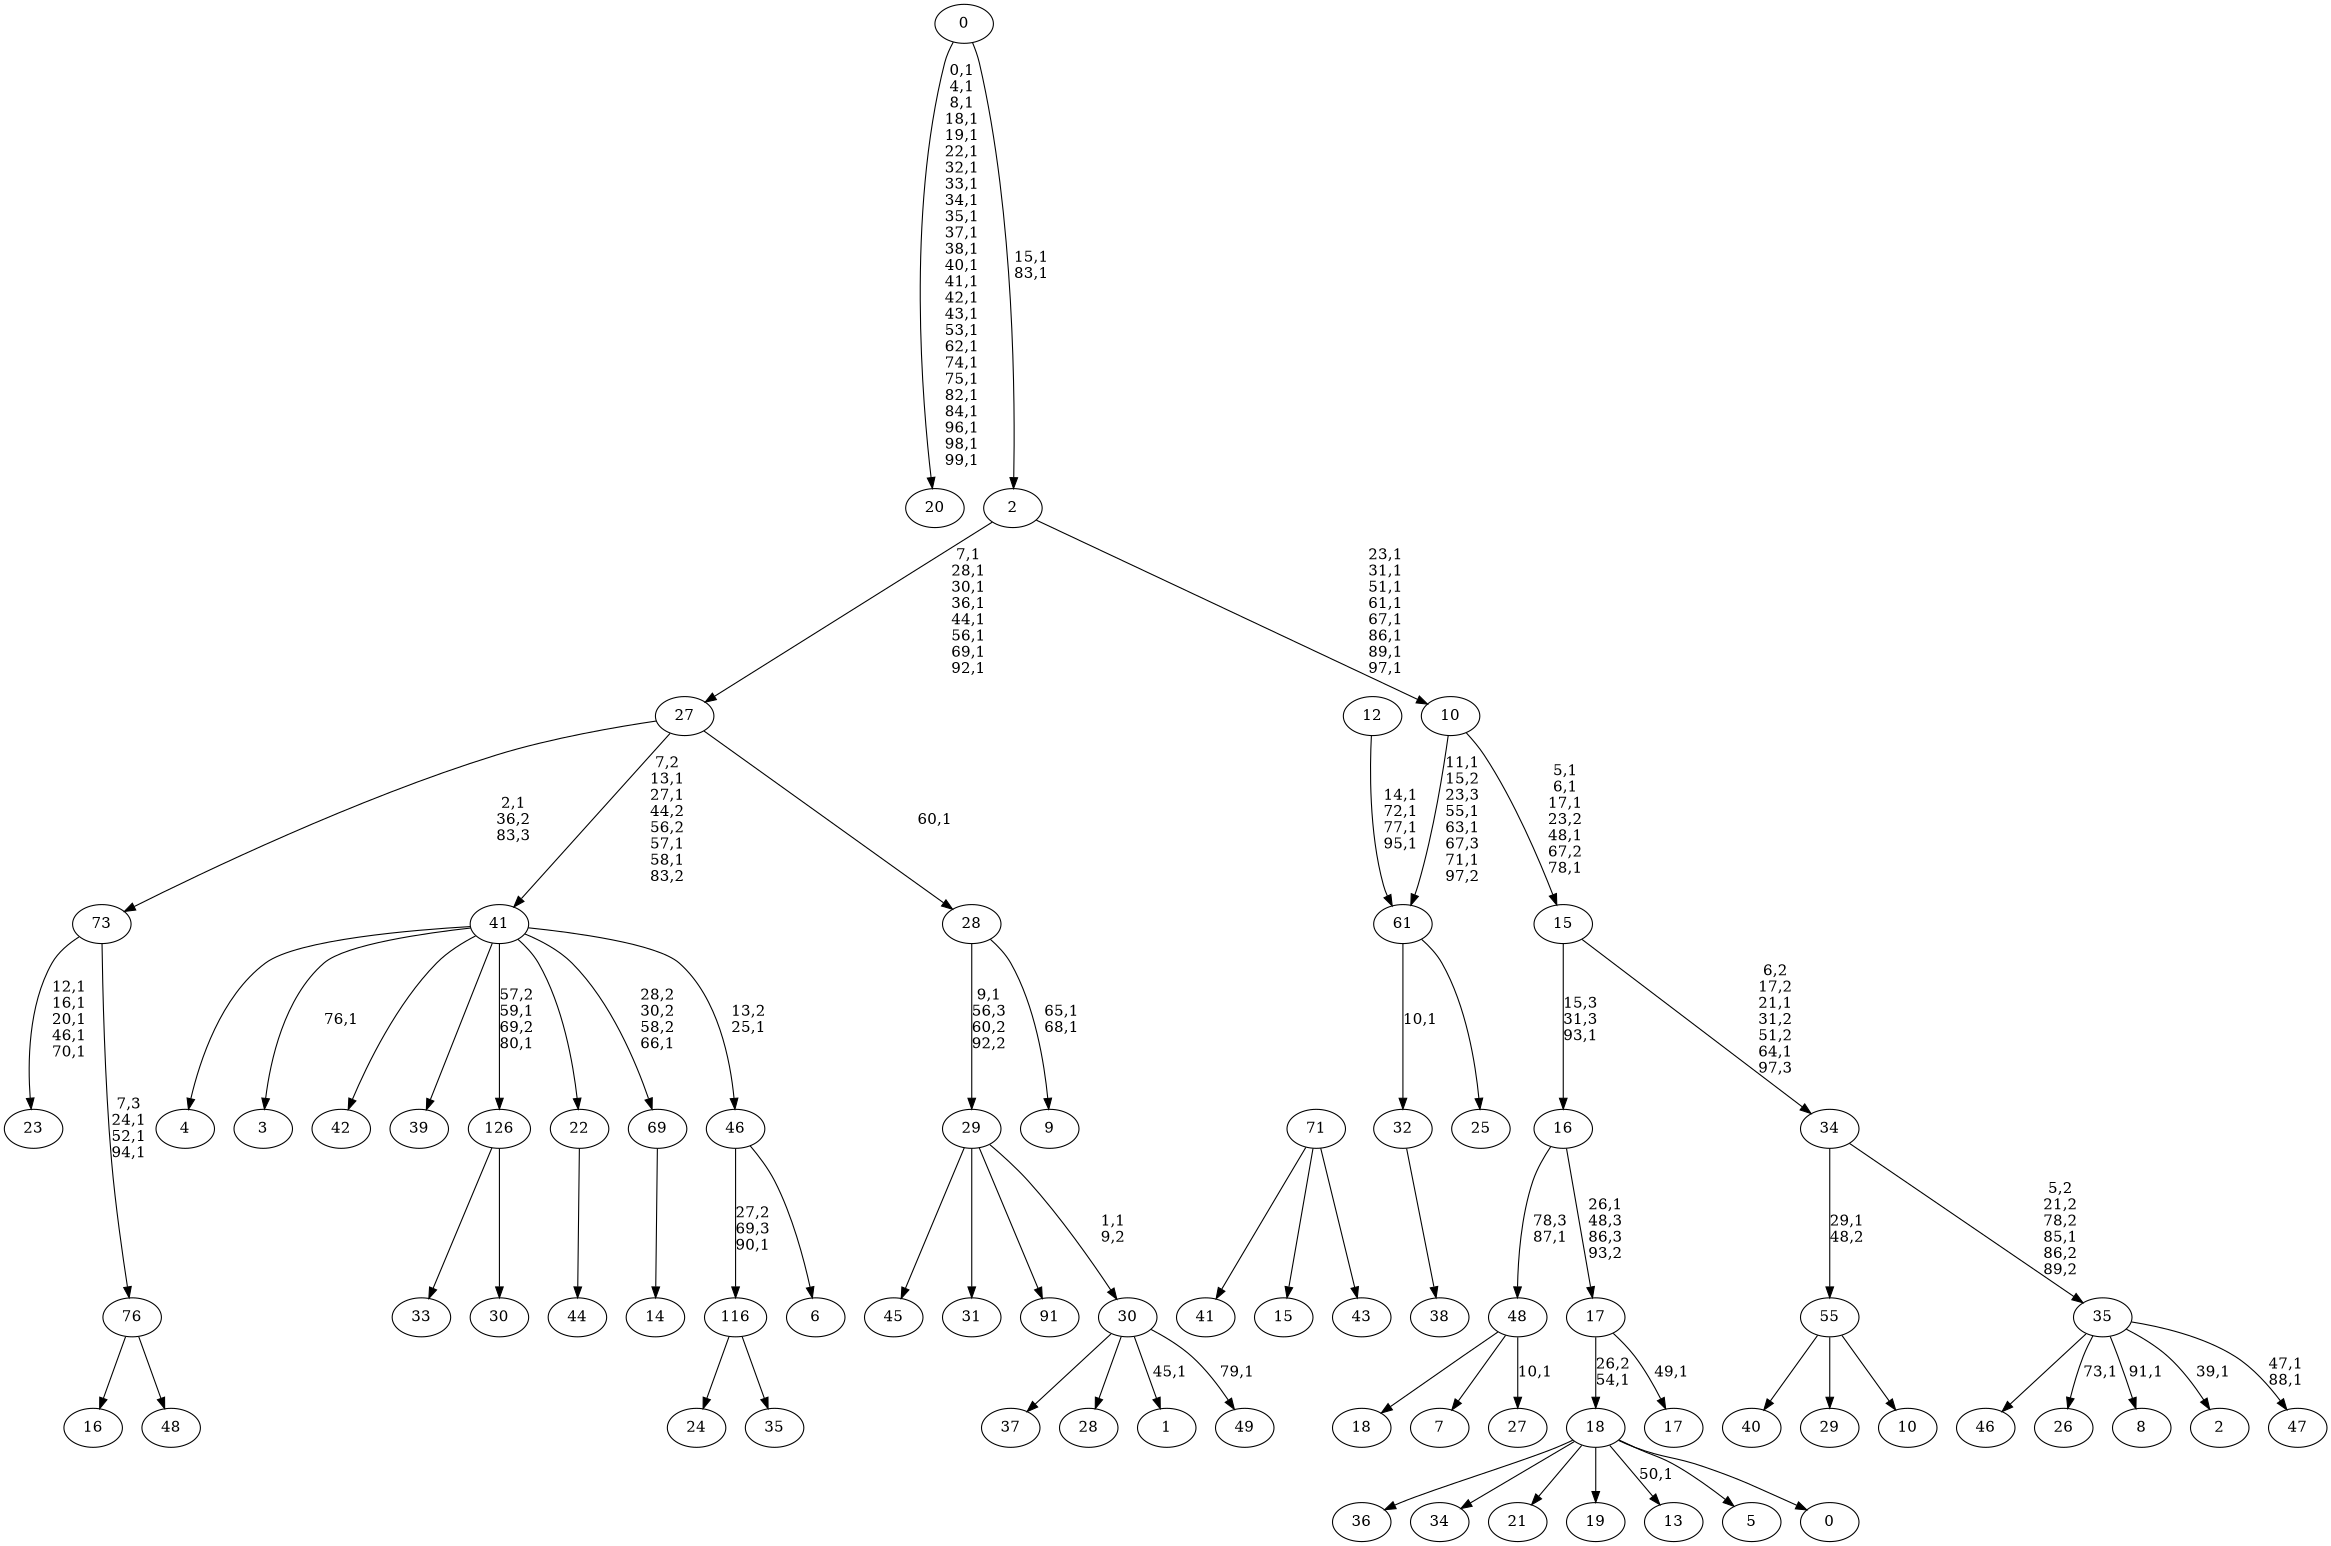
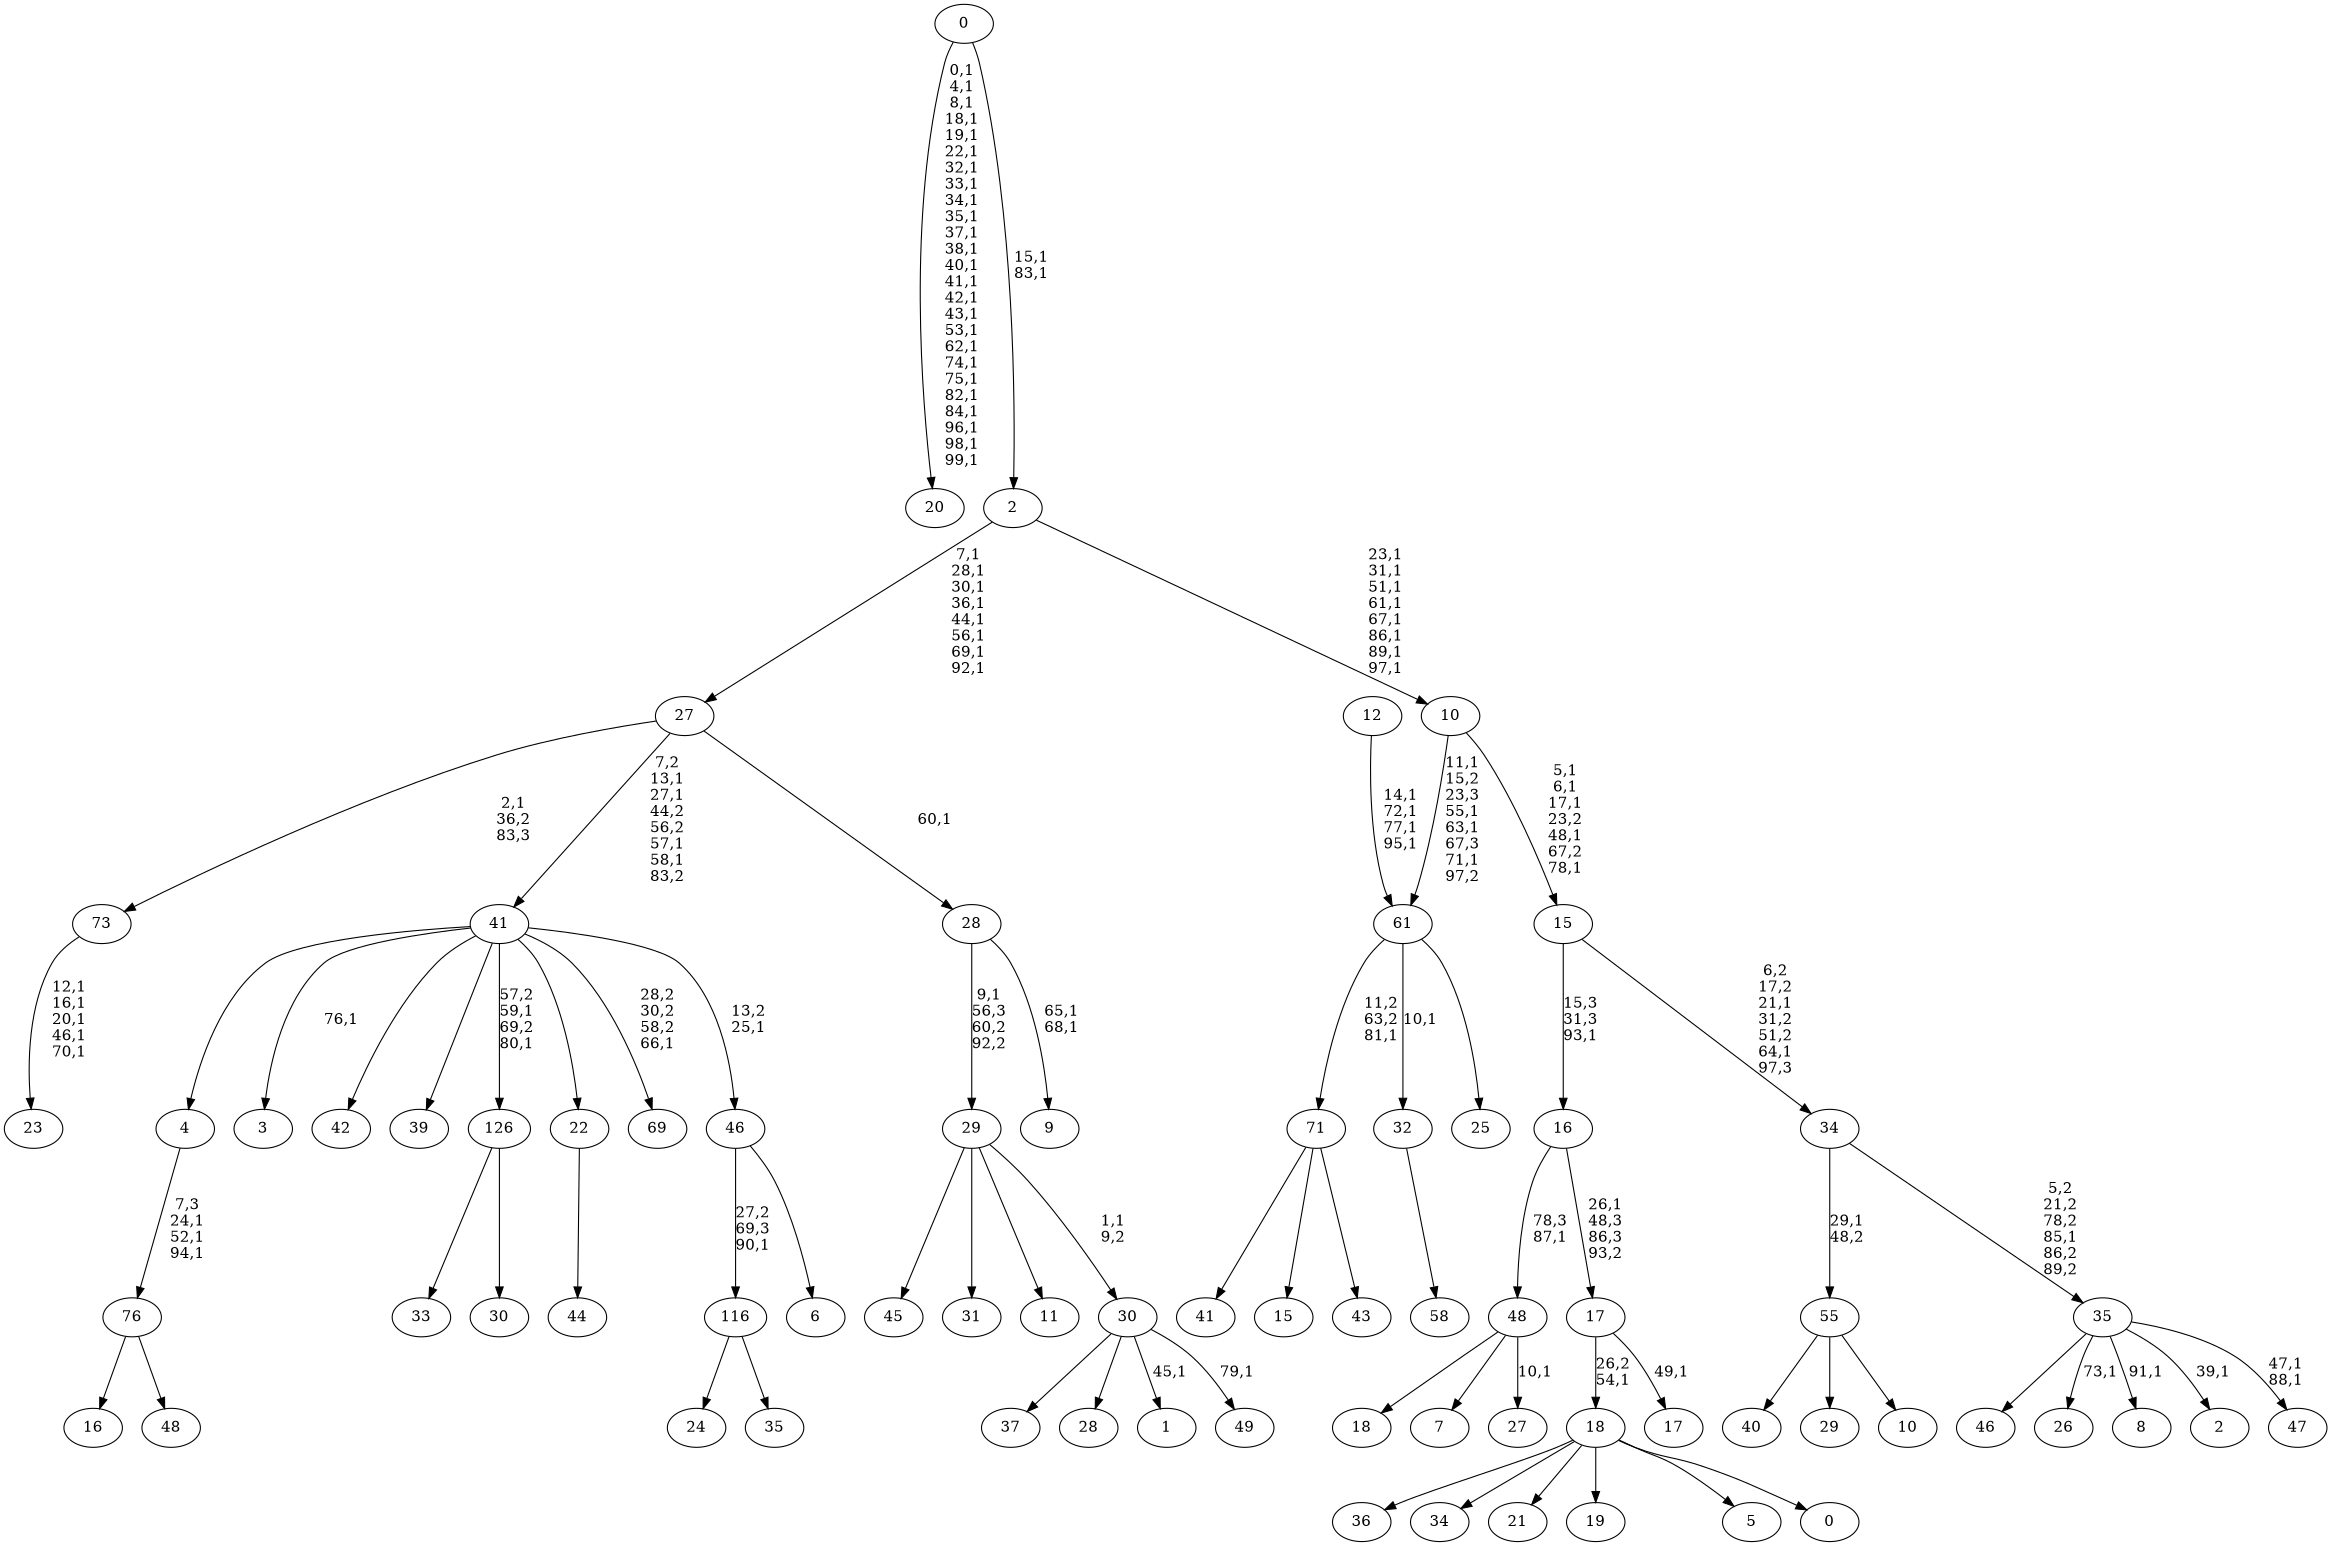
none -> (1341, 1014)
(108, 1116) -> (160, 1218)
(655, 1317) -> none
(1050, 1317) -> (1050, 1317)
(1440, 1317) -> (1440, 1317)
(1674, 1522) -> none
